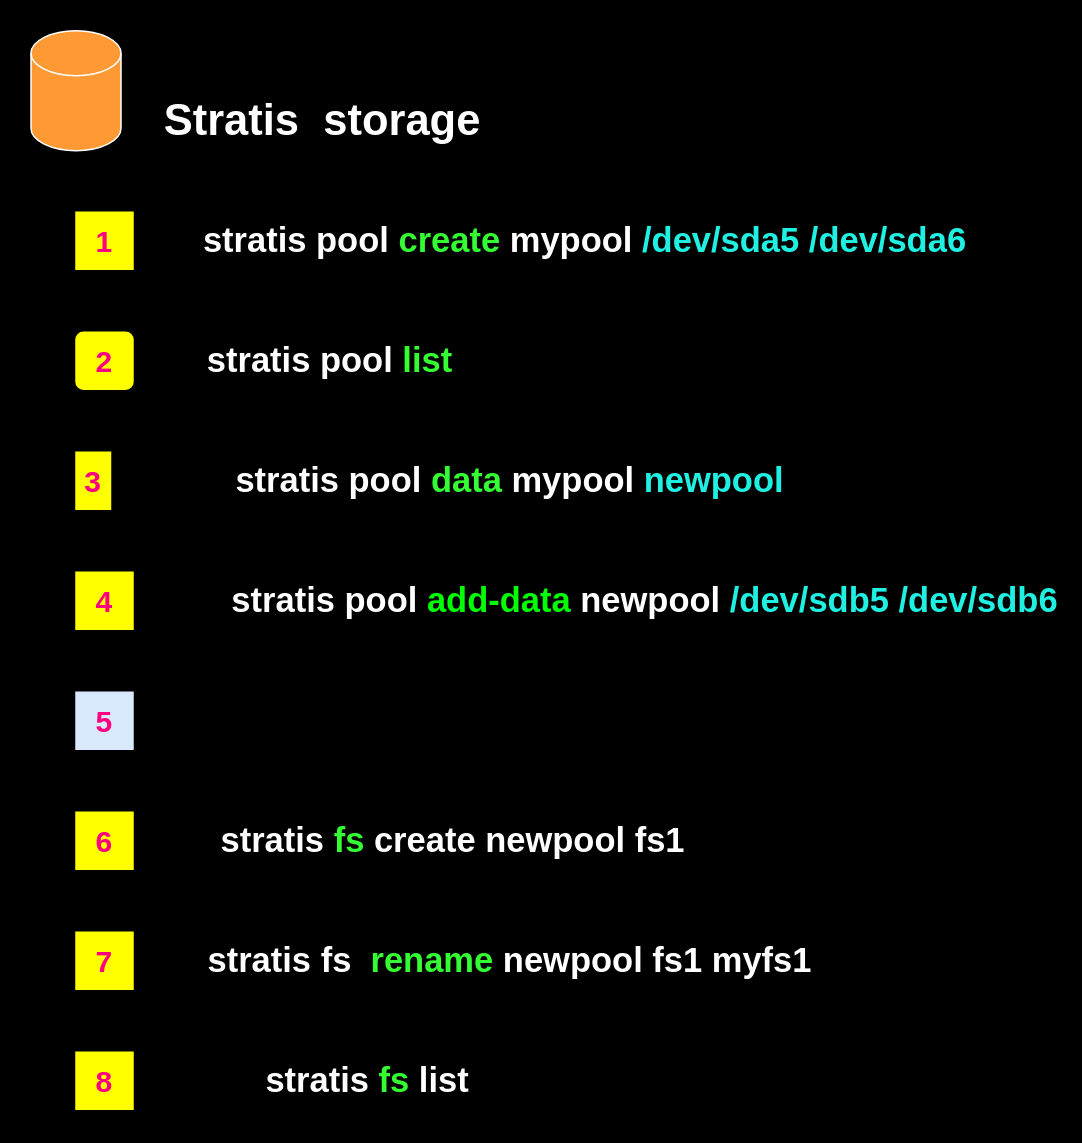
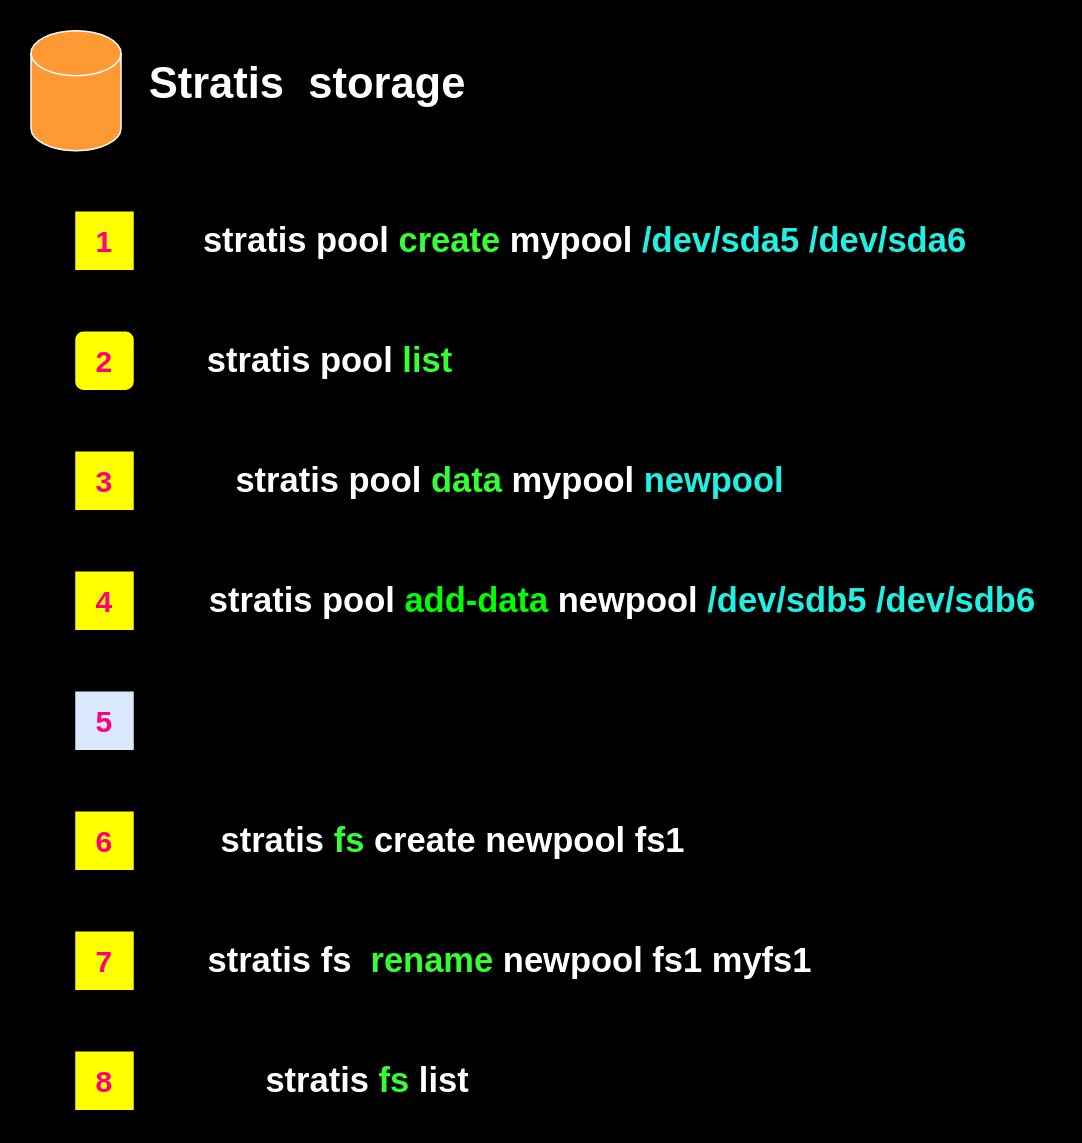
(322, 121) -> (307, 83)
(93, 481) -> (104, 481)
(644, 601) -> (622, 601)
